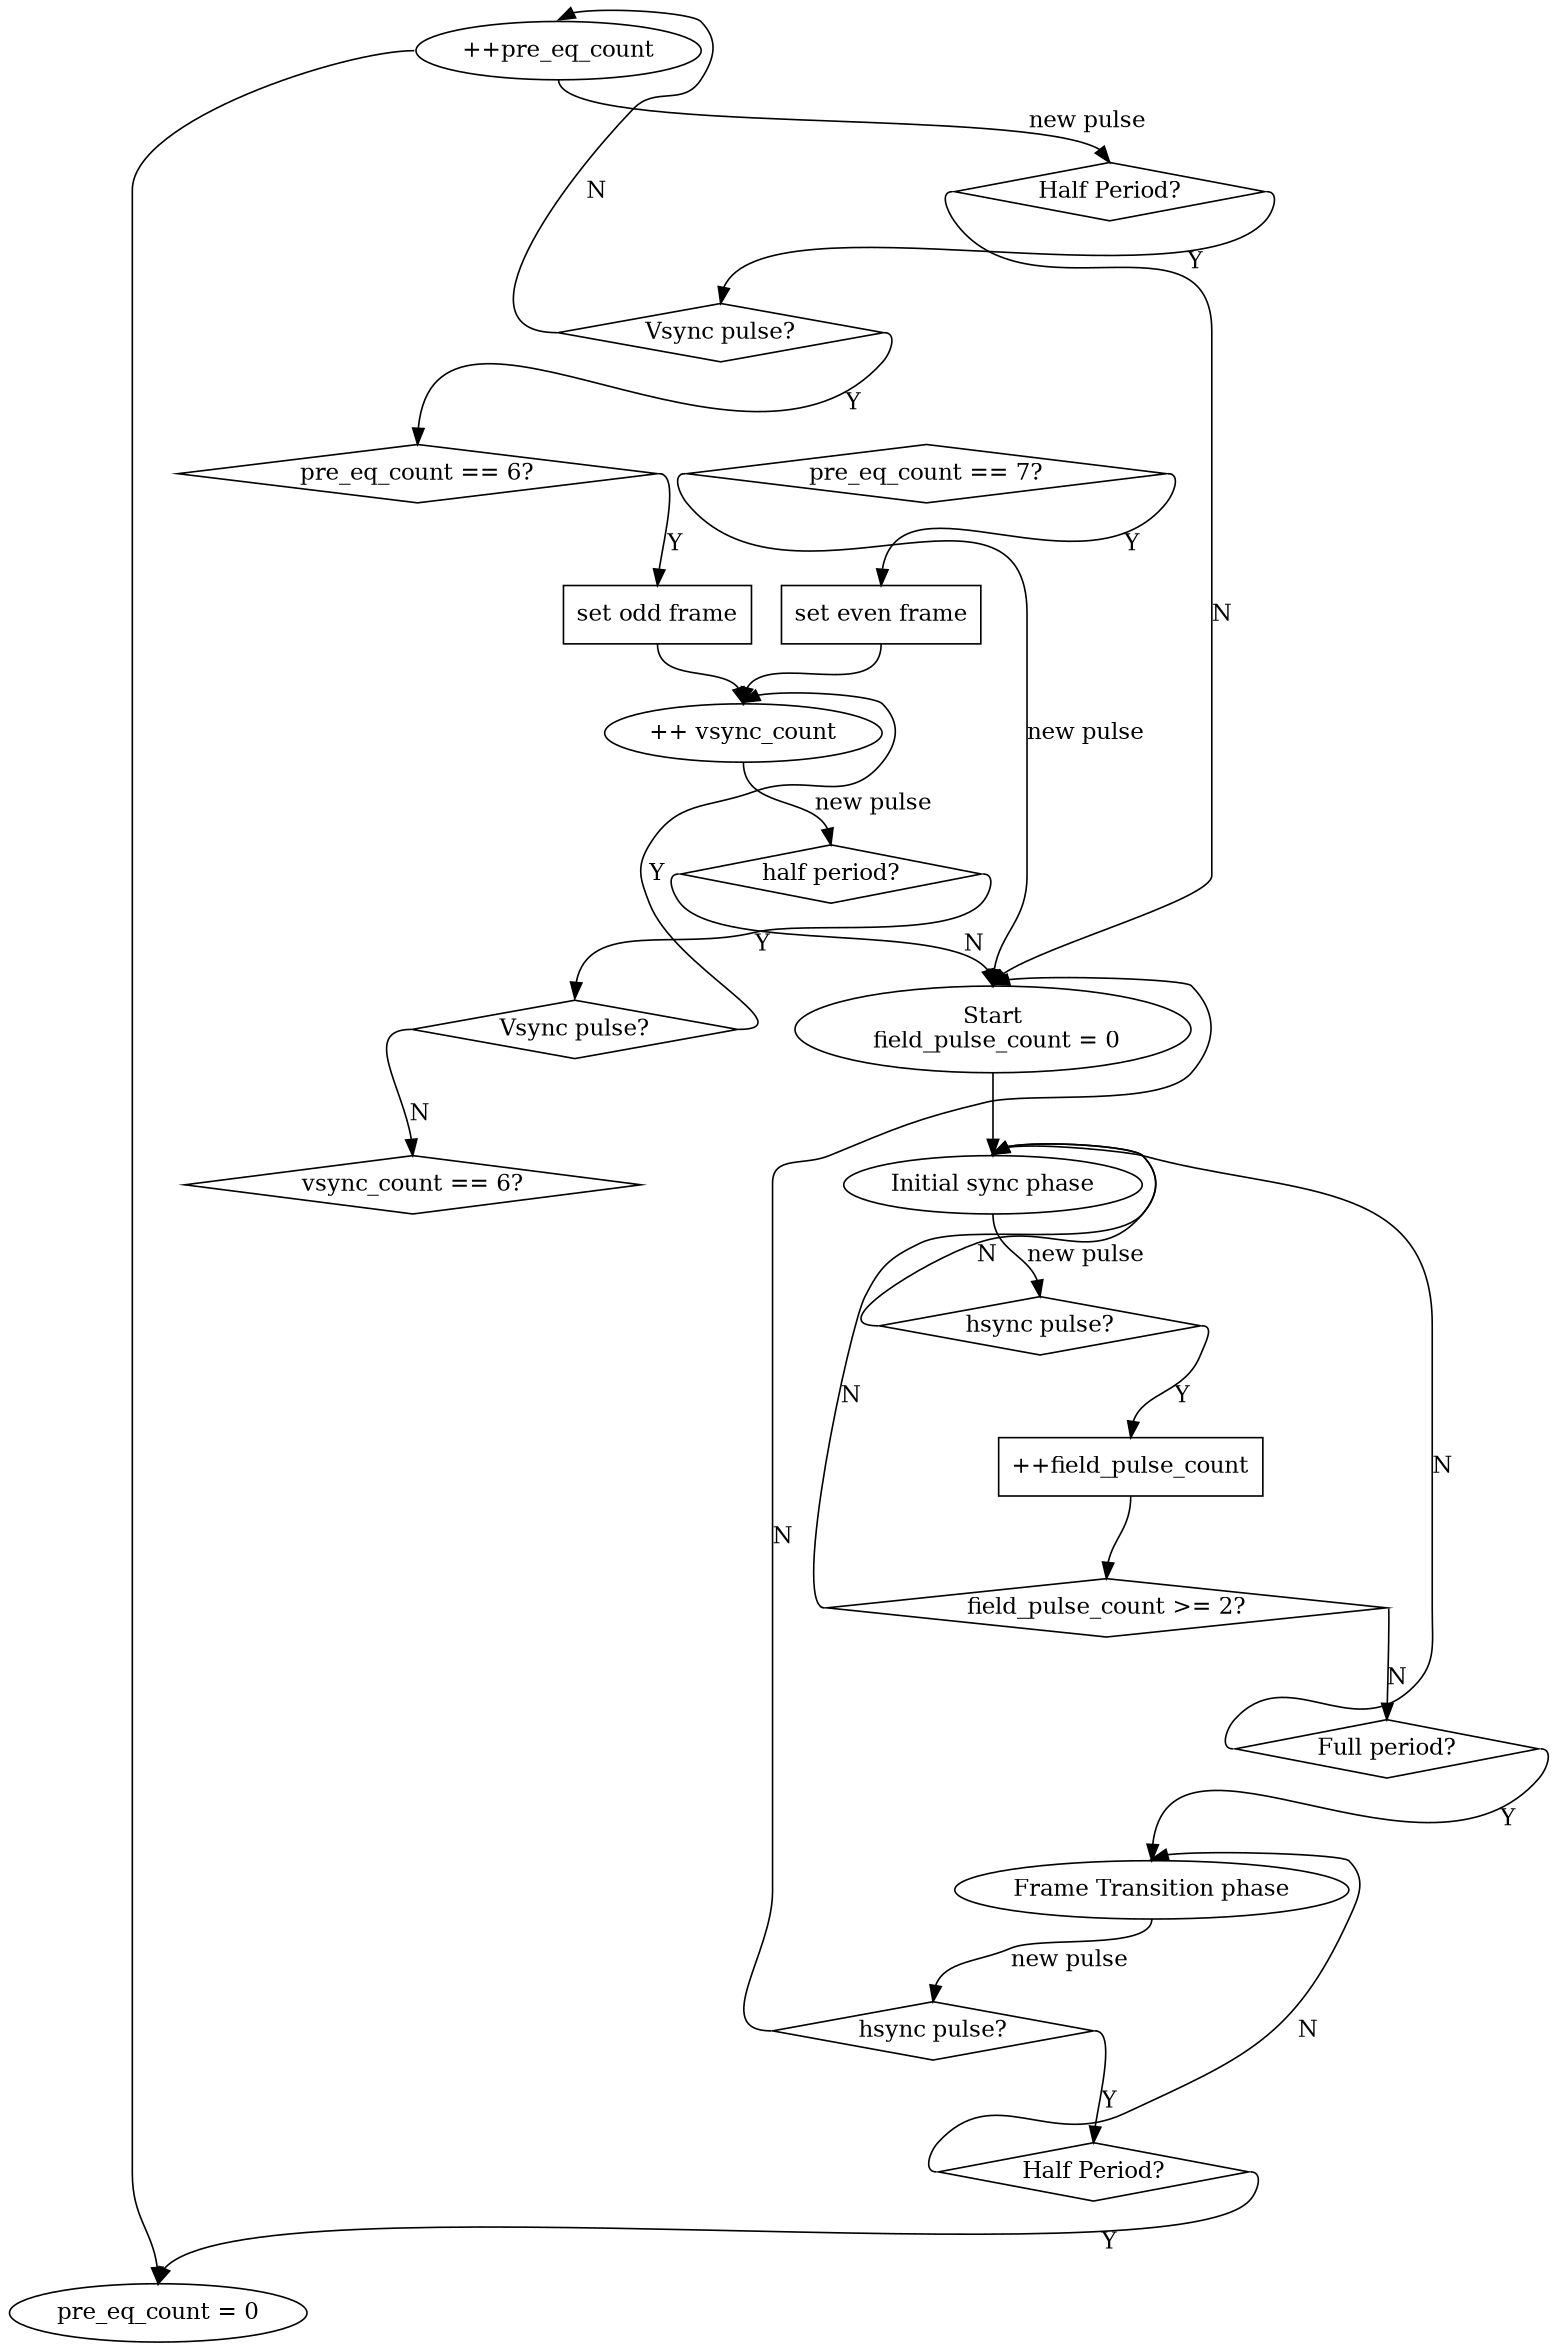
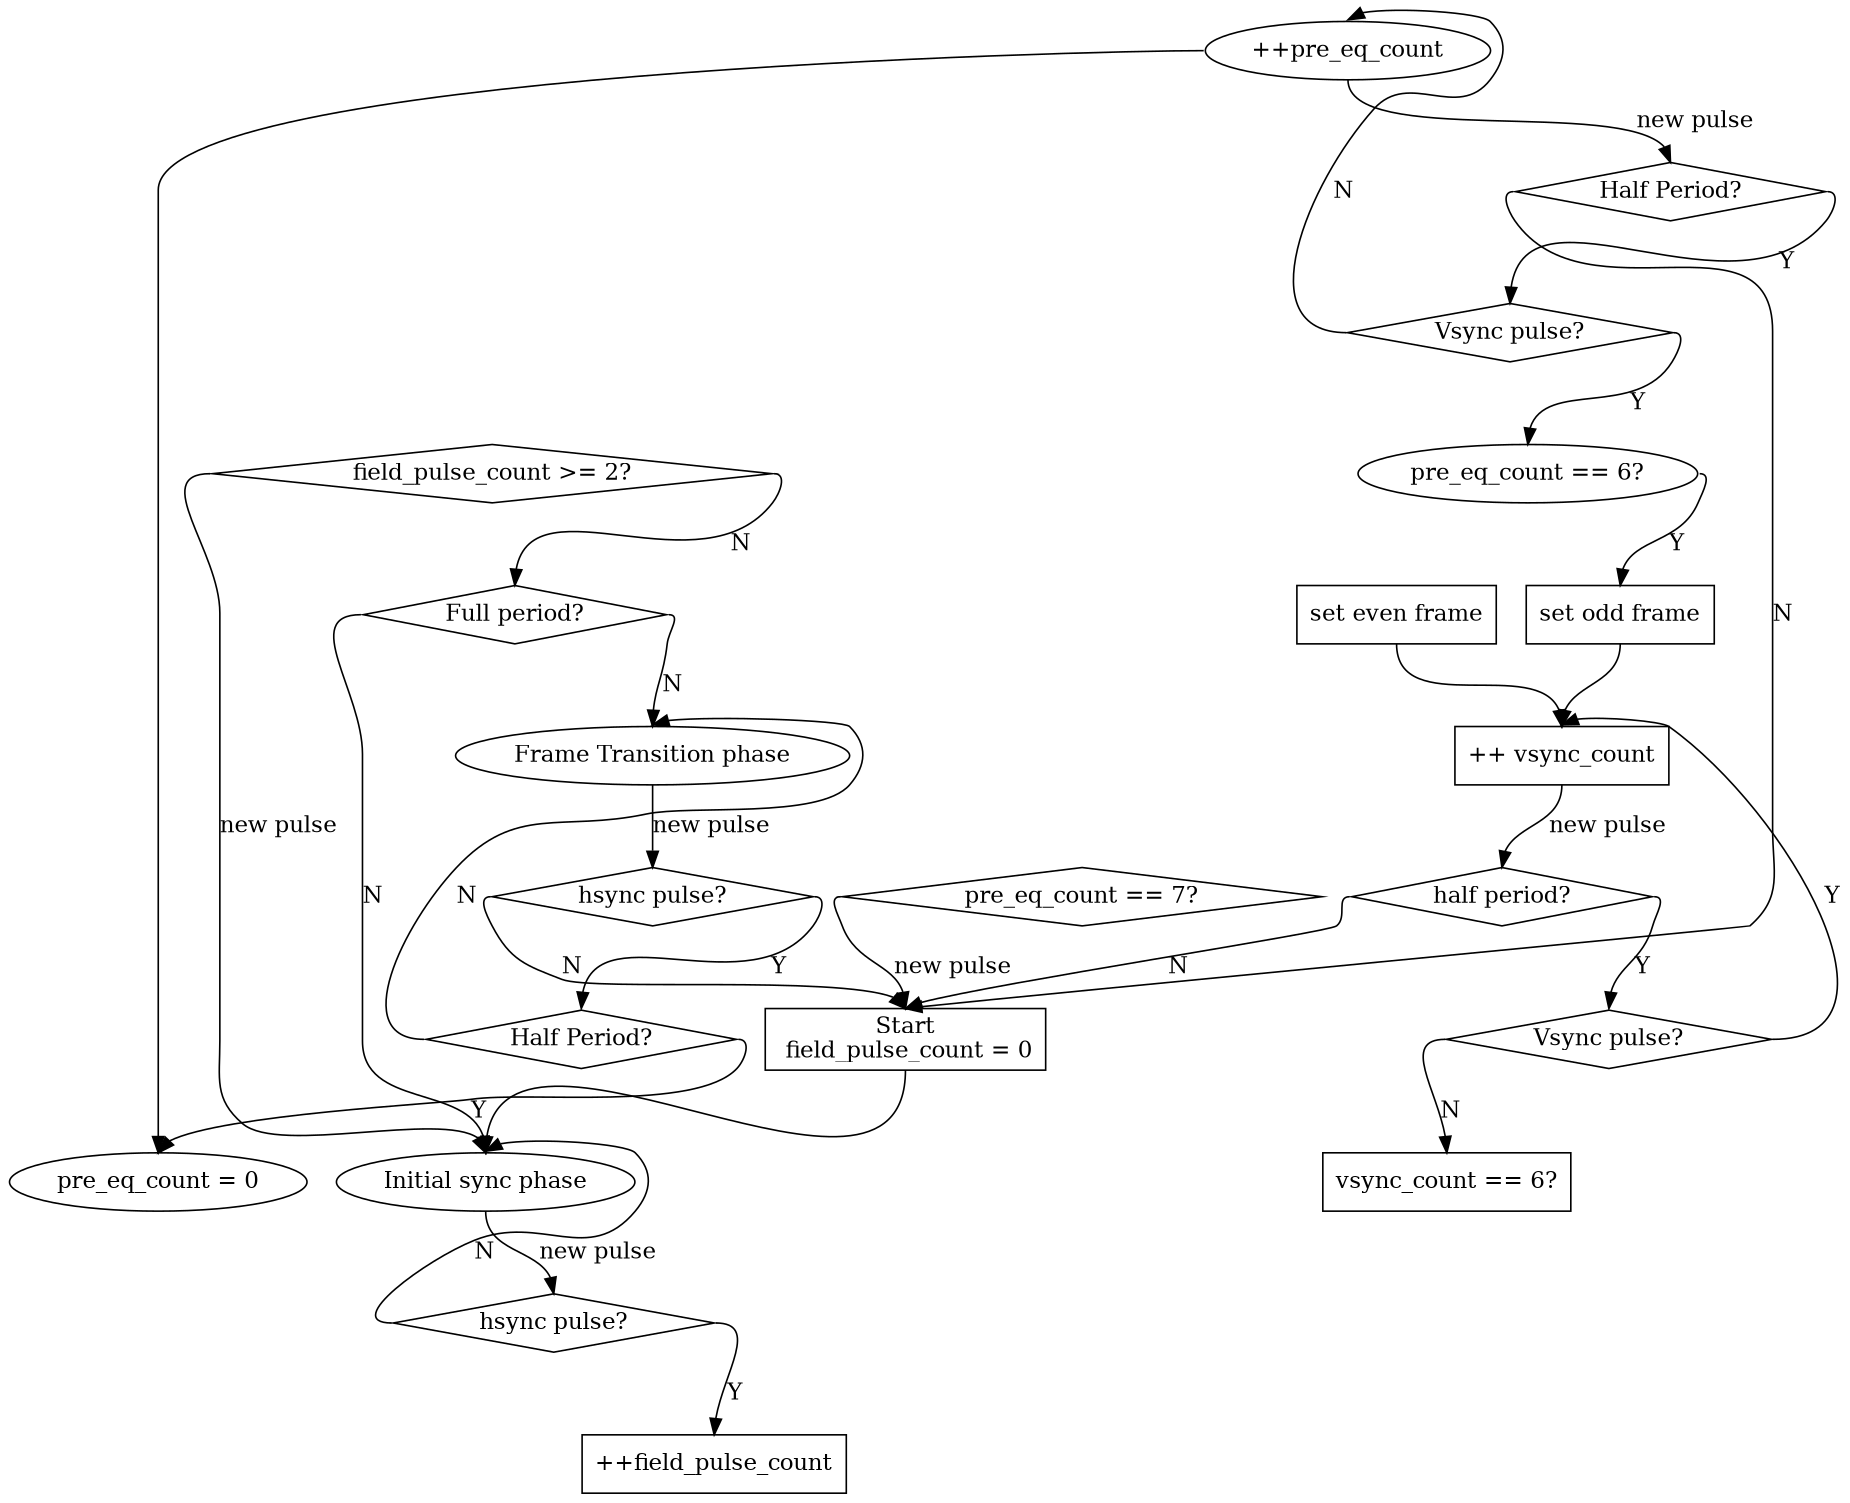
(418, 474) -> (1528, 474)
(1038, 539) -> none
(743, 733) -> (1562, 756)
(993, 1029) -> (905, 1039)
(413, 1185) -> (1447, 1182)
(851, 1396) -> (279, 826)
(1122, 1530) -> none
(1508, 1819) -> (673, 685)
